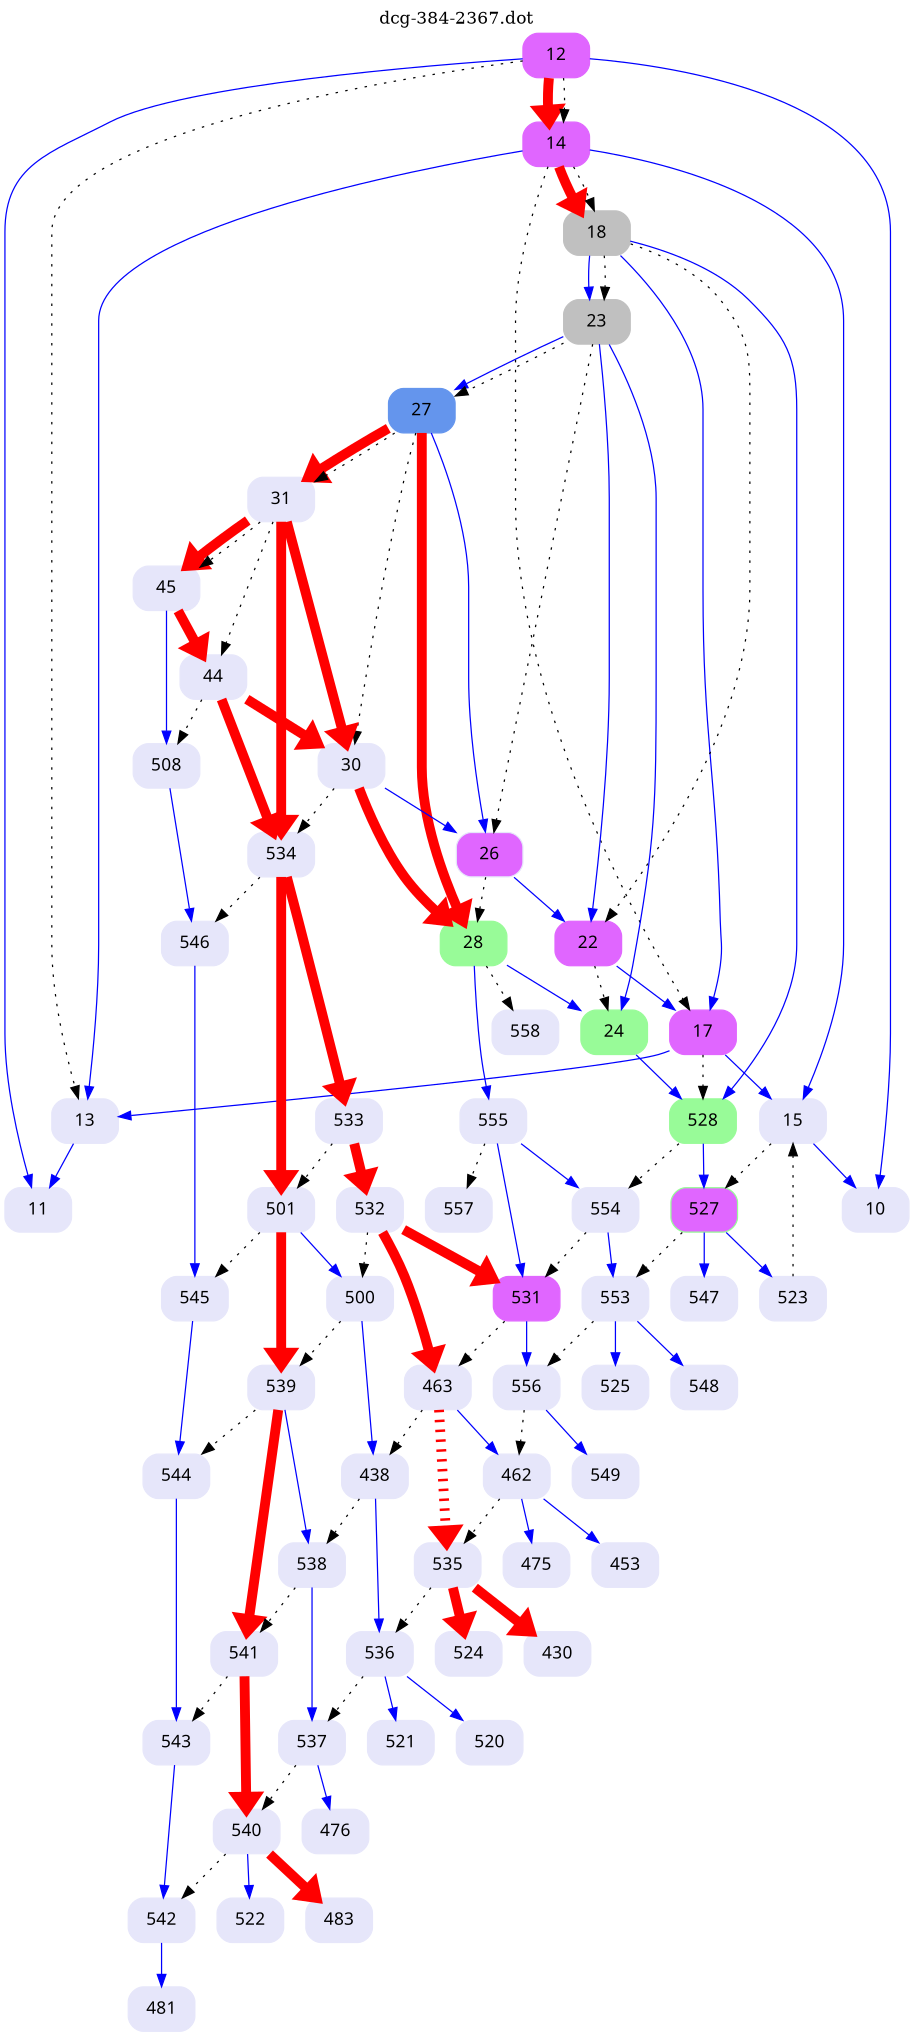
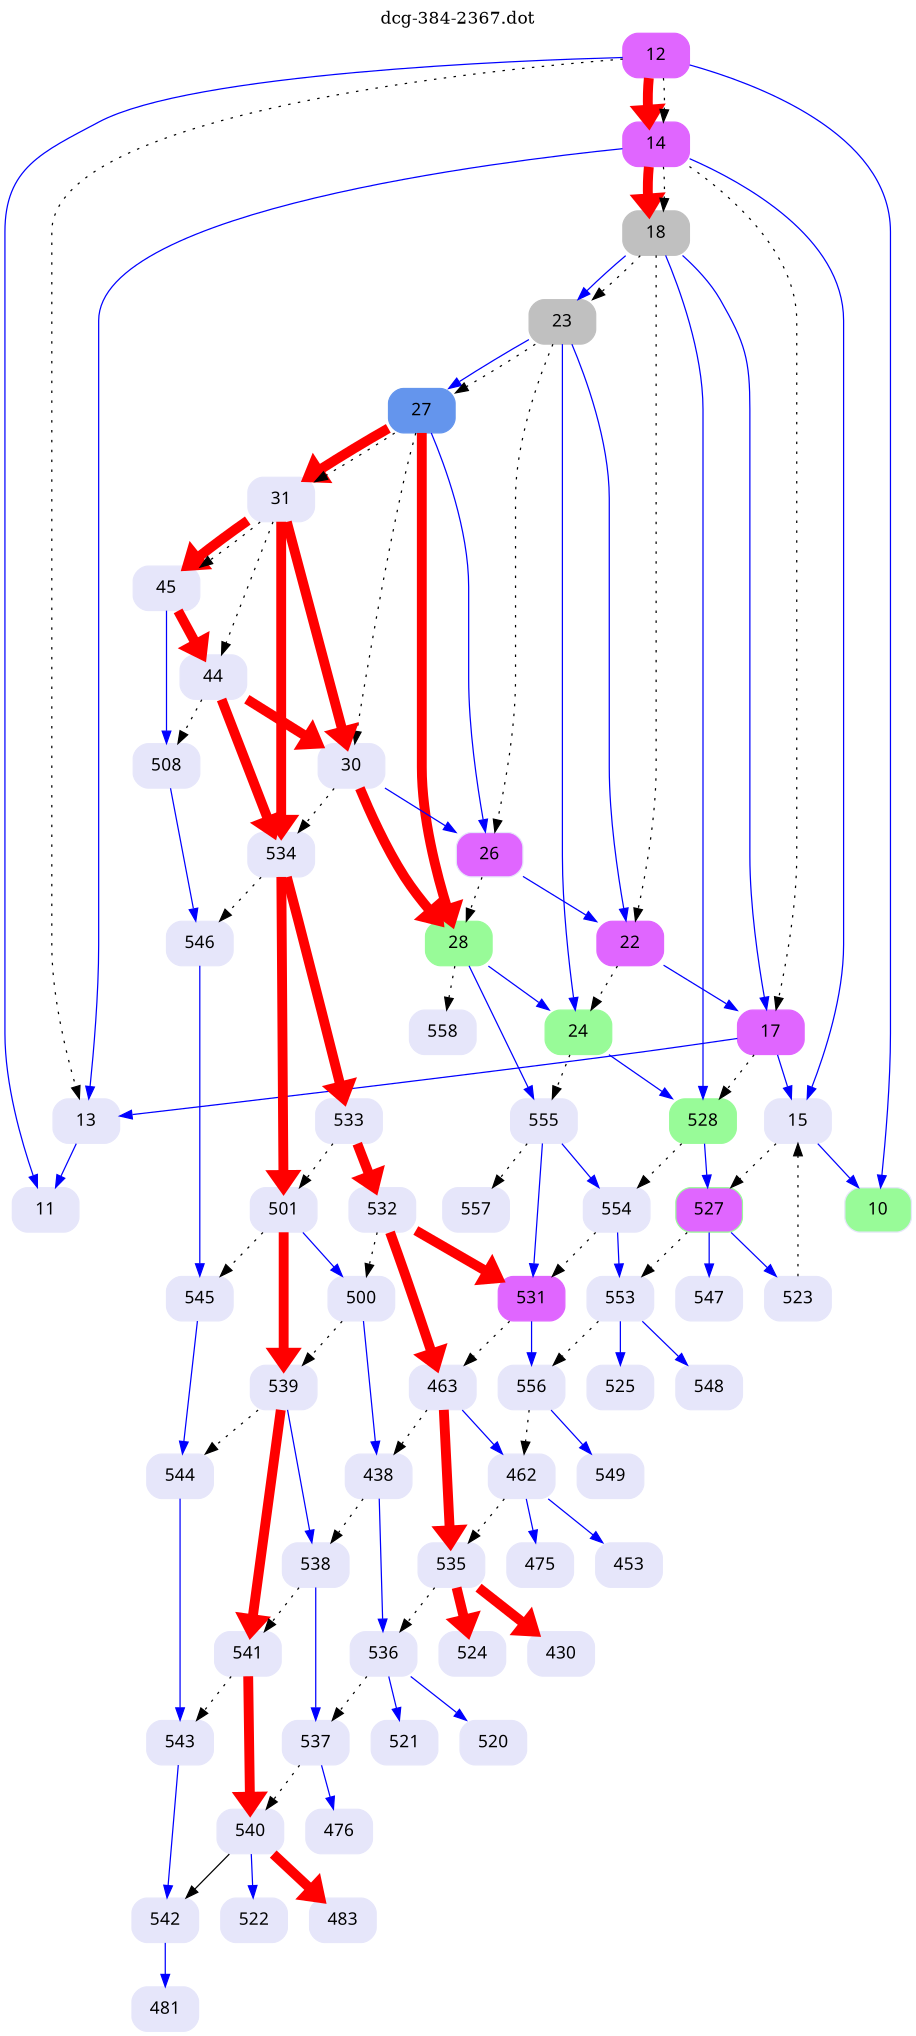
none -> (563, 1071)
(876, 1210) -> (878, 1210)
(442, 1470) -> (447, 1470)
(208, 1872) -> (212, 1872)
